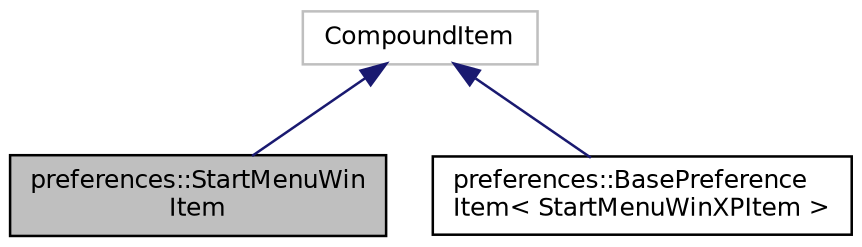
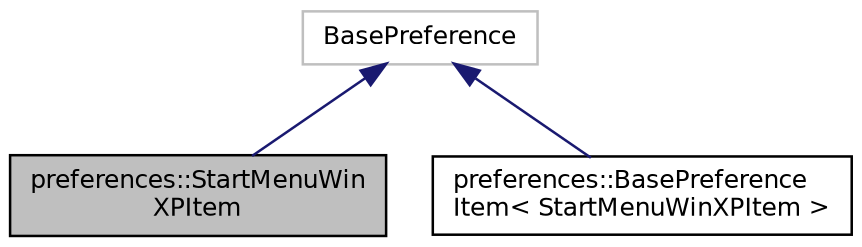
(420, 38) -> (420, 38)
(198, 196) -> (198, 196)
